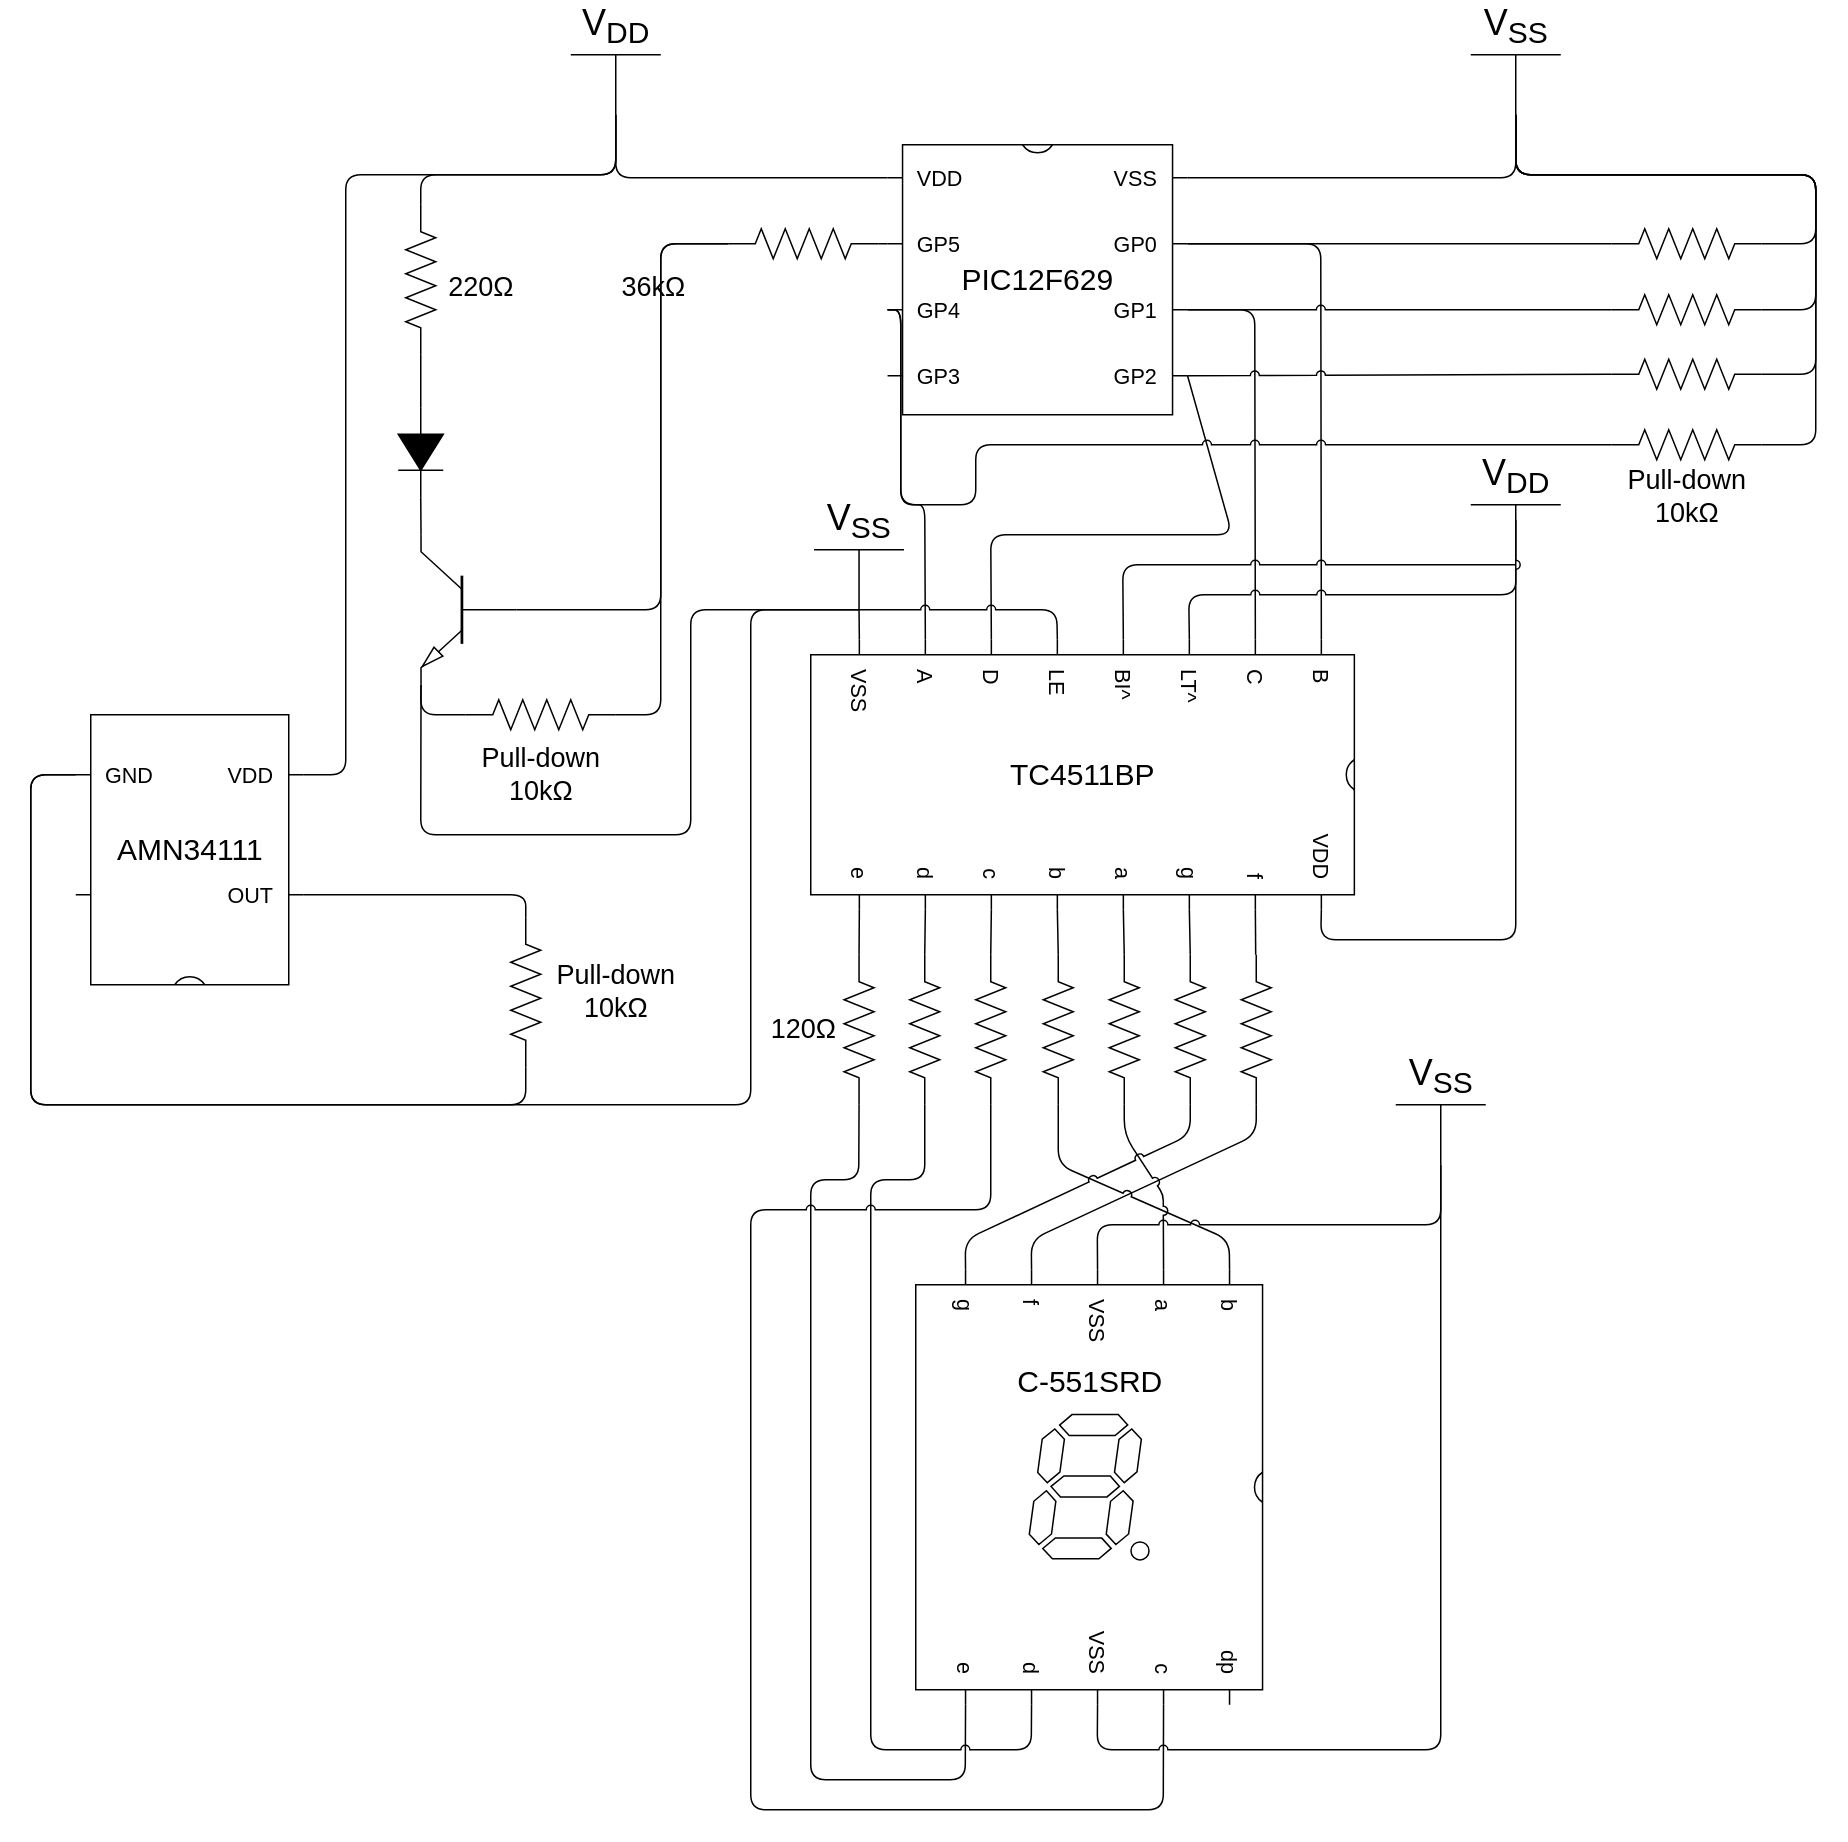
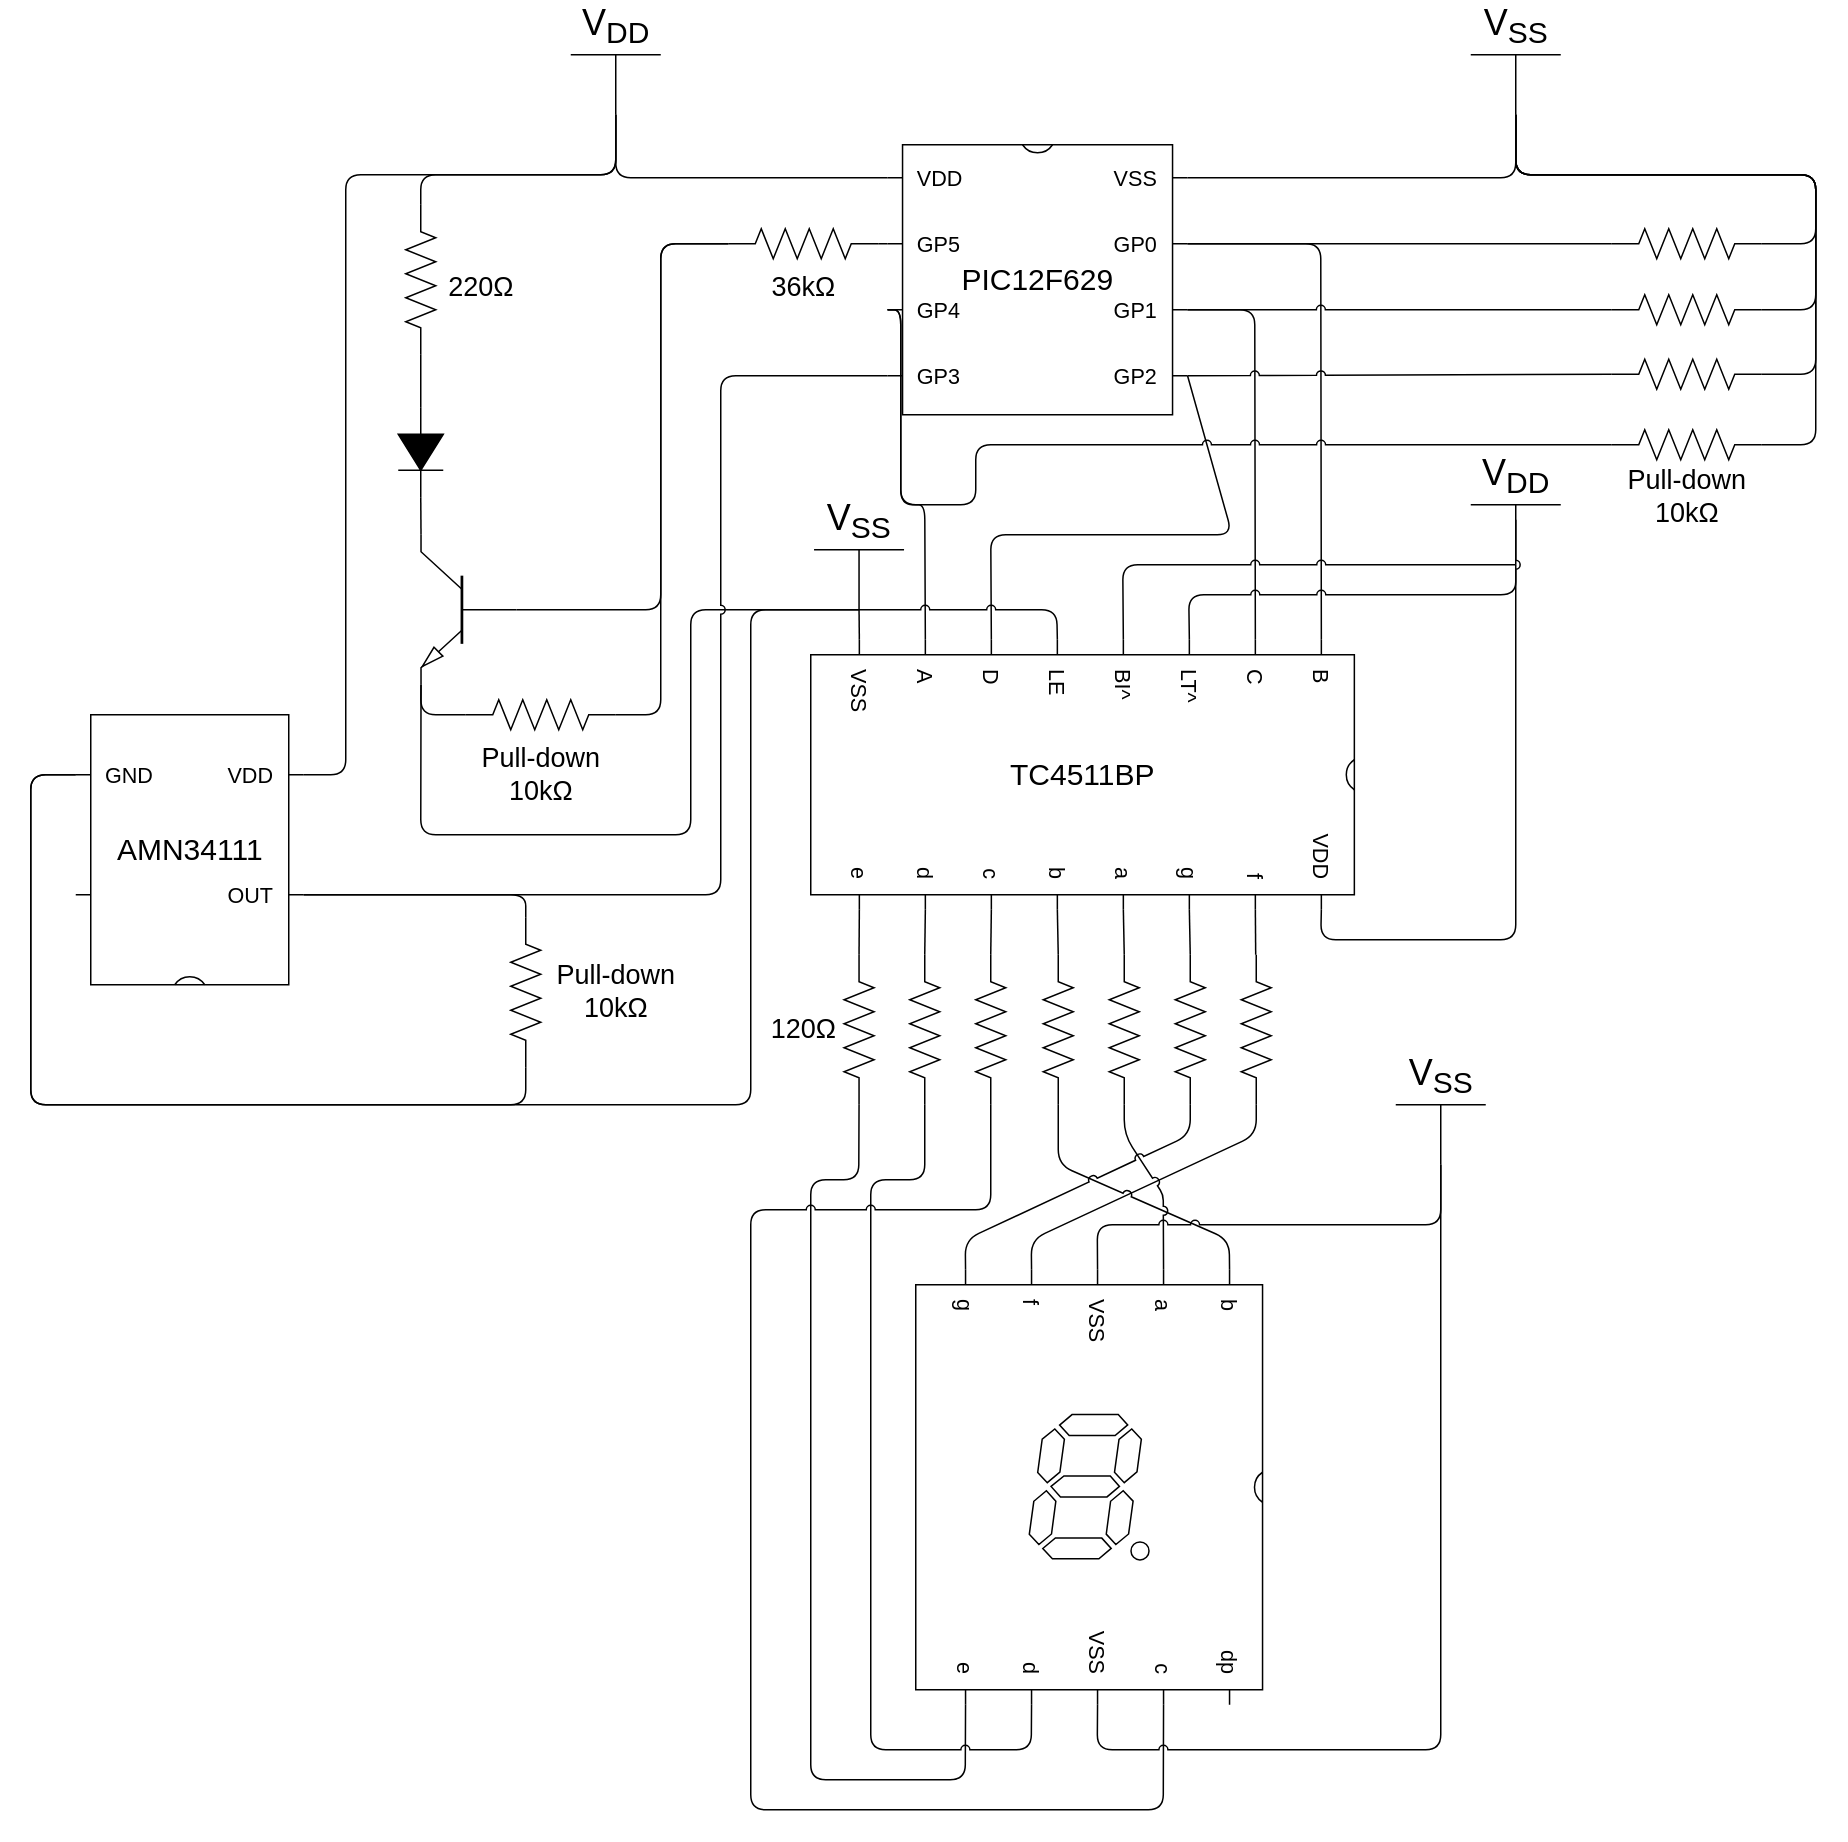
(653, 287) -> (803, 287)
none -> (721, 651)
(1089, 1382) -> none
